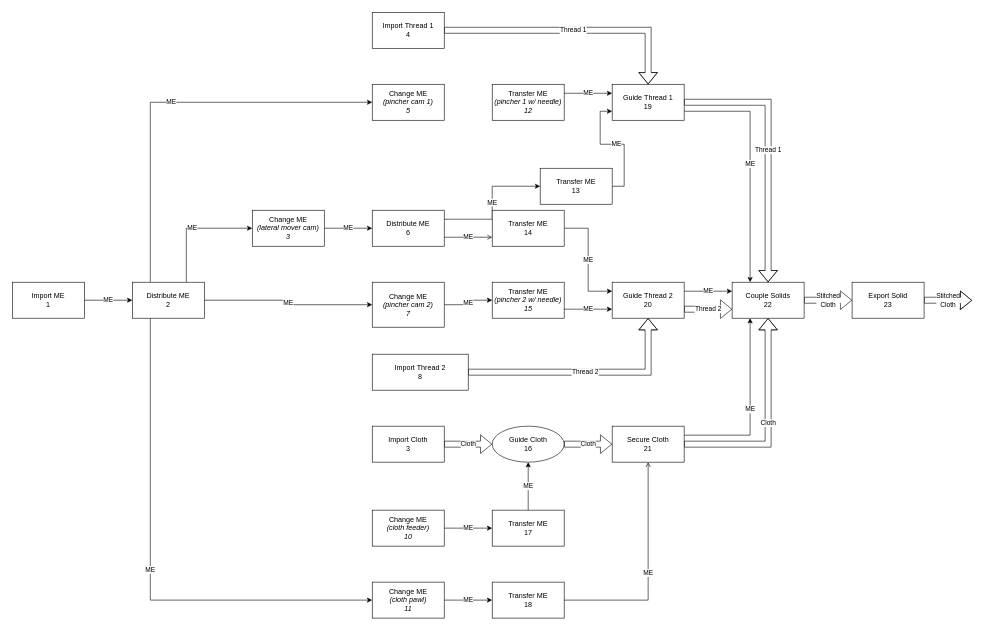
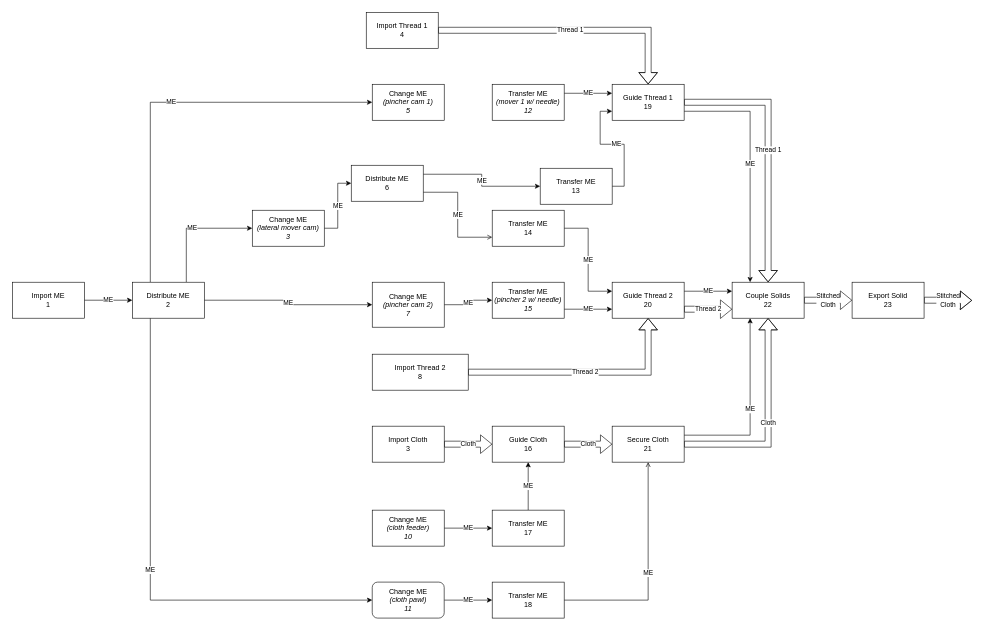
(408, 30) -> (402, 30)
(528, 102) -> (528, 102)
(408, 228) -> (387, 183)
(528, 444) -> (528, 444)
(408, 600) -> (408, 600)
